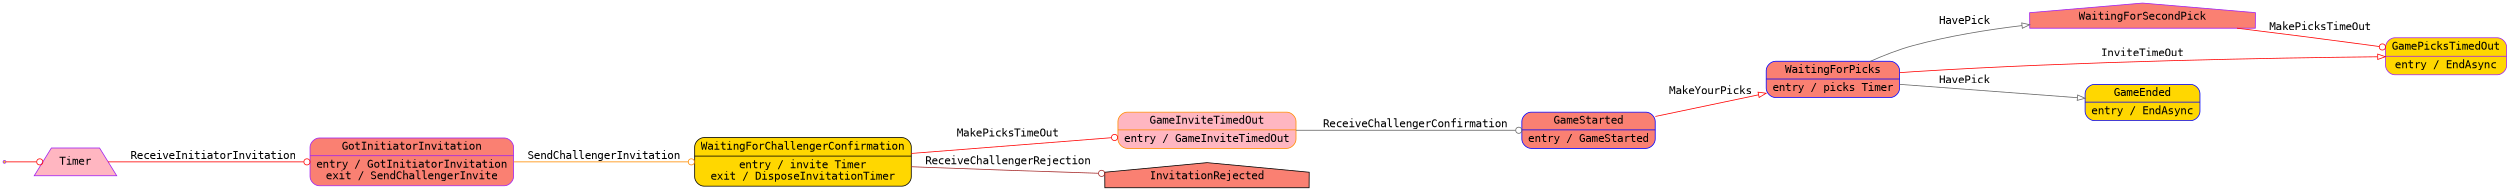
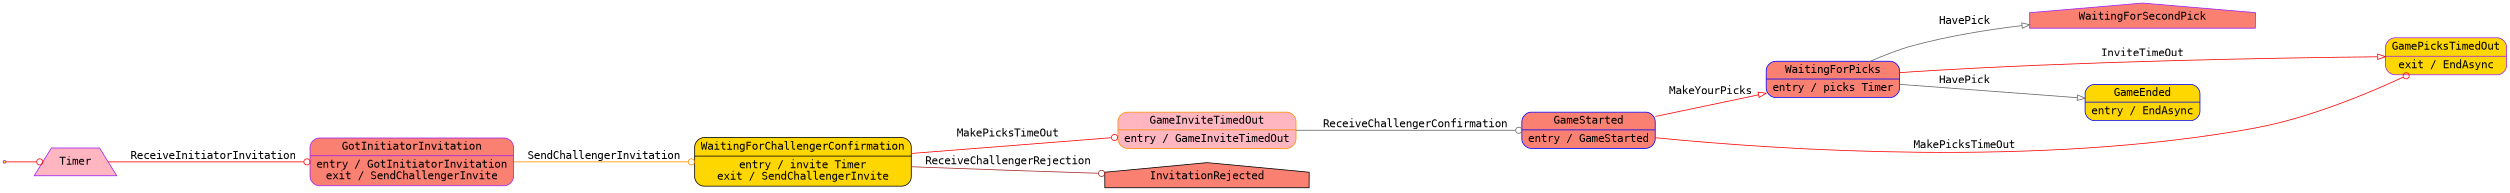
(2308, 37) -> (2034, 150)
(2446, 65) -> (2446, 65)
(803, 177) -> (803, 177)
